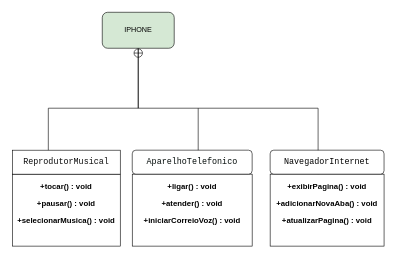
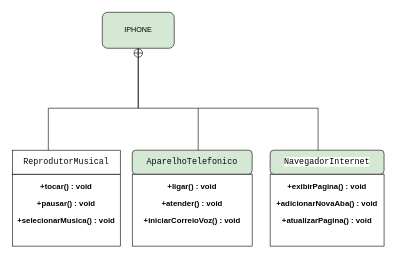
(192, 162) -> (192, 162)
(327, 162) -> (327, 162)
